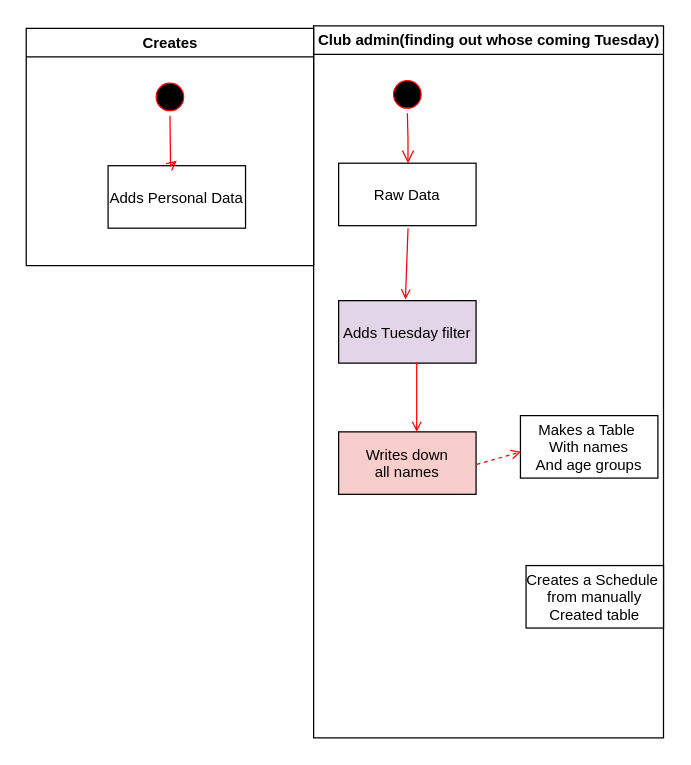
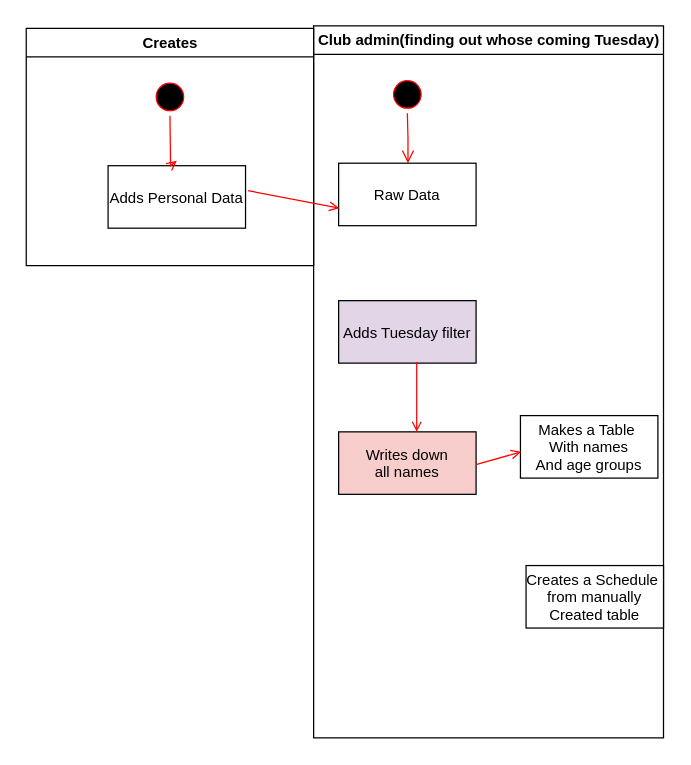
none -> (292, 199)
(407, 262) -> none
(498, 458) -> (498, 458)
